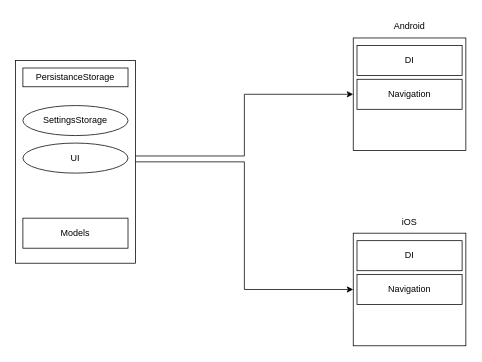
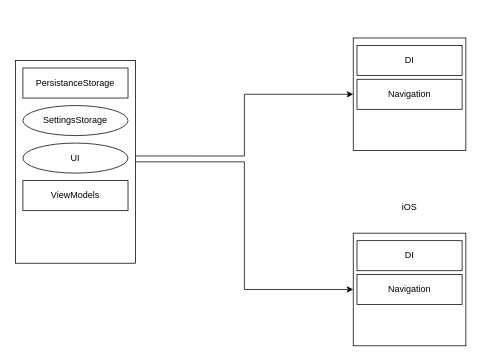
(409, 27) -> none
(75, 77) -> (75, 83)
none -> (75, 195)
(409, 222) -> (409, 207)
(75, 233) -> none
